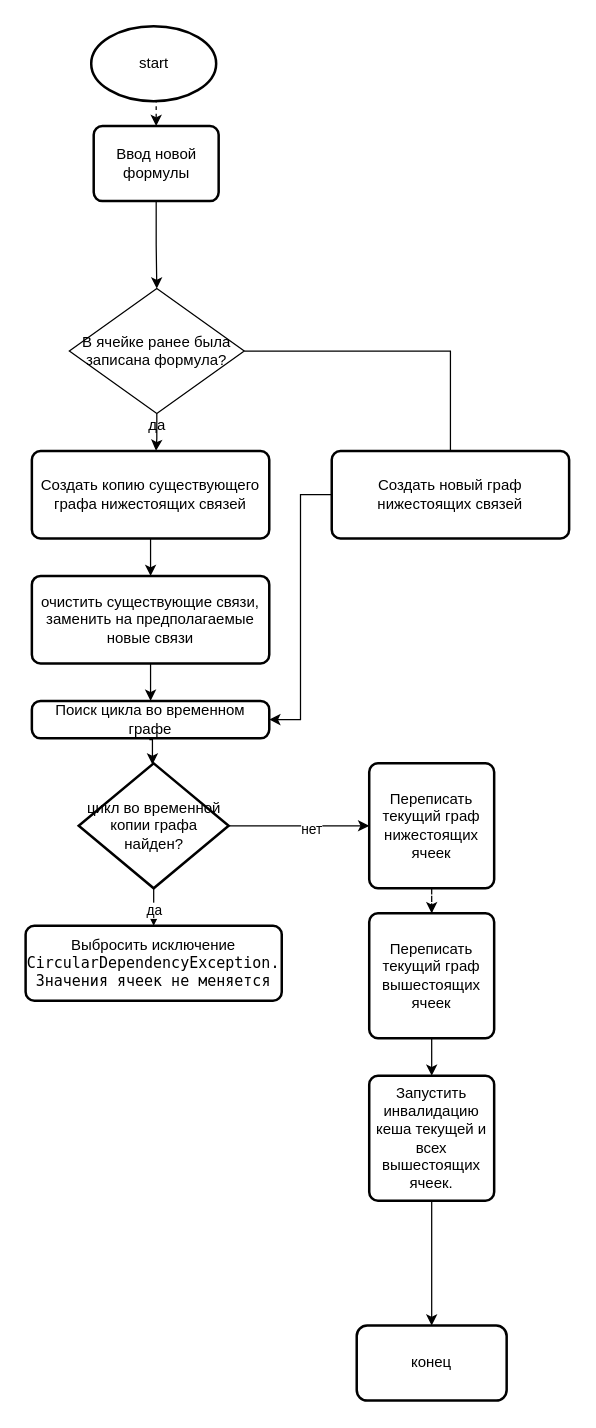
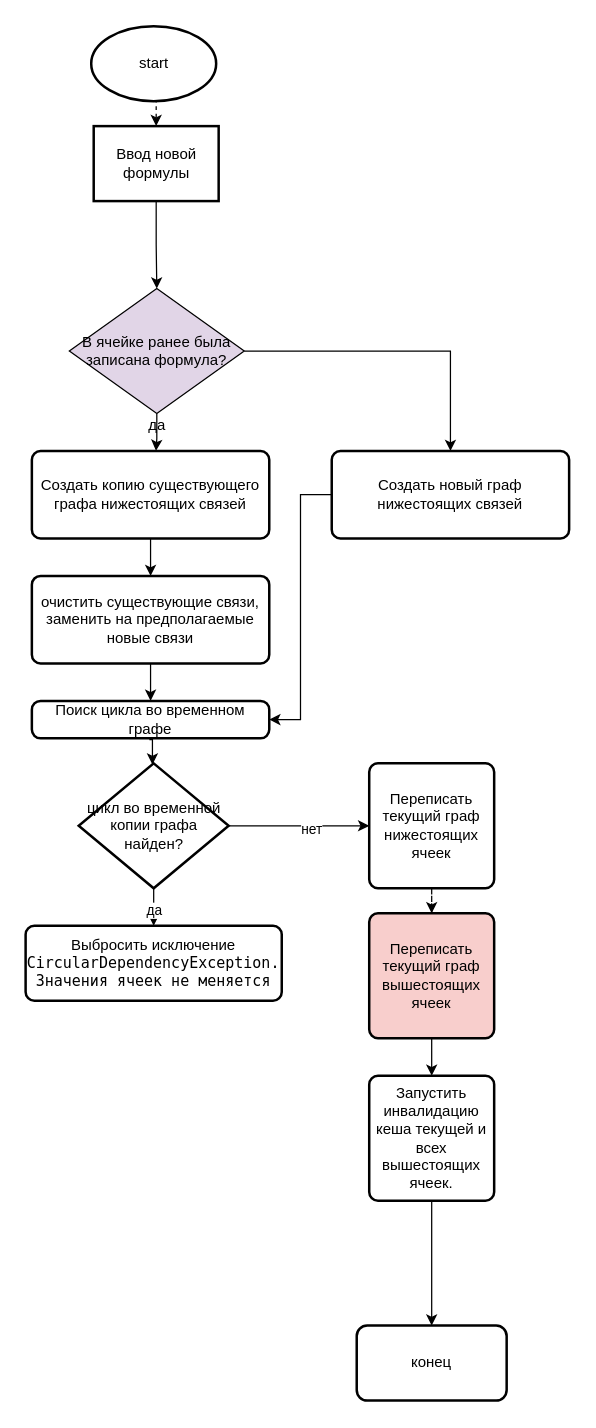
(156, 163) -> (156, 163)
(157, 351) -> (157, 351)
(451, 444) -> (451, 441)
(432, 976) -> (432, 976)
